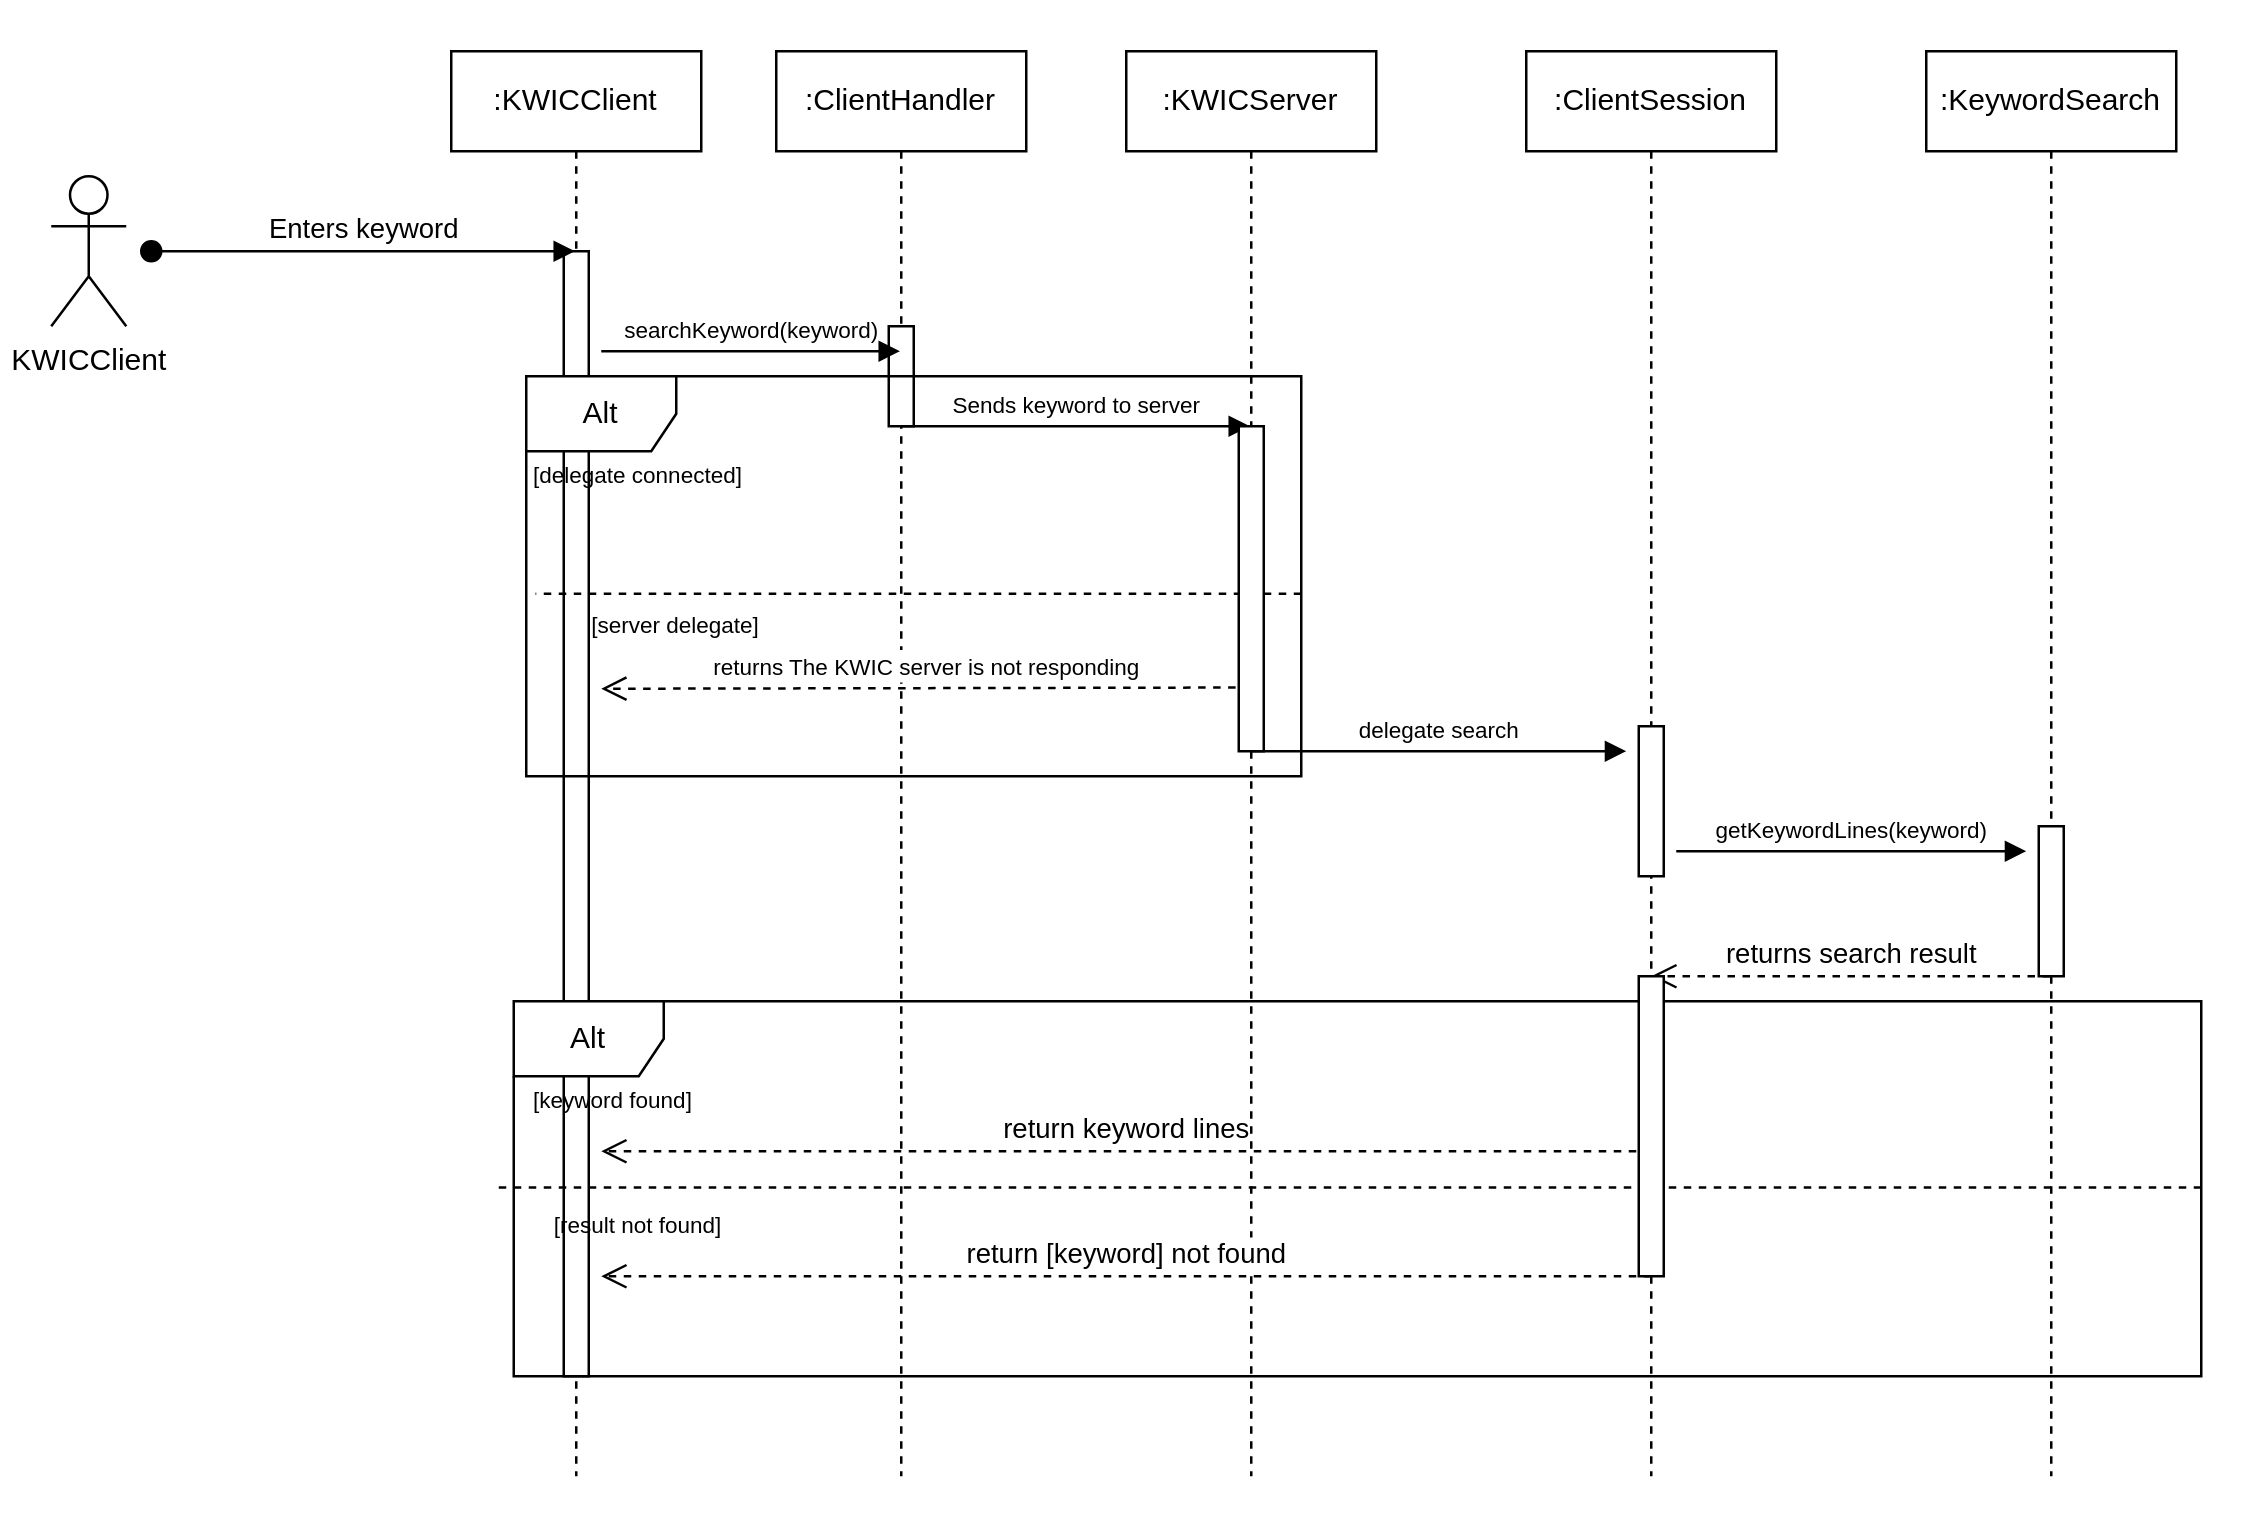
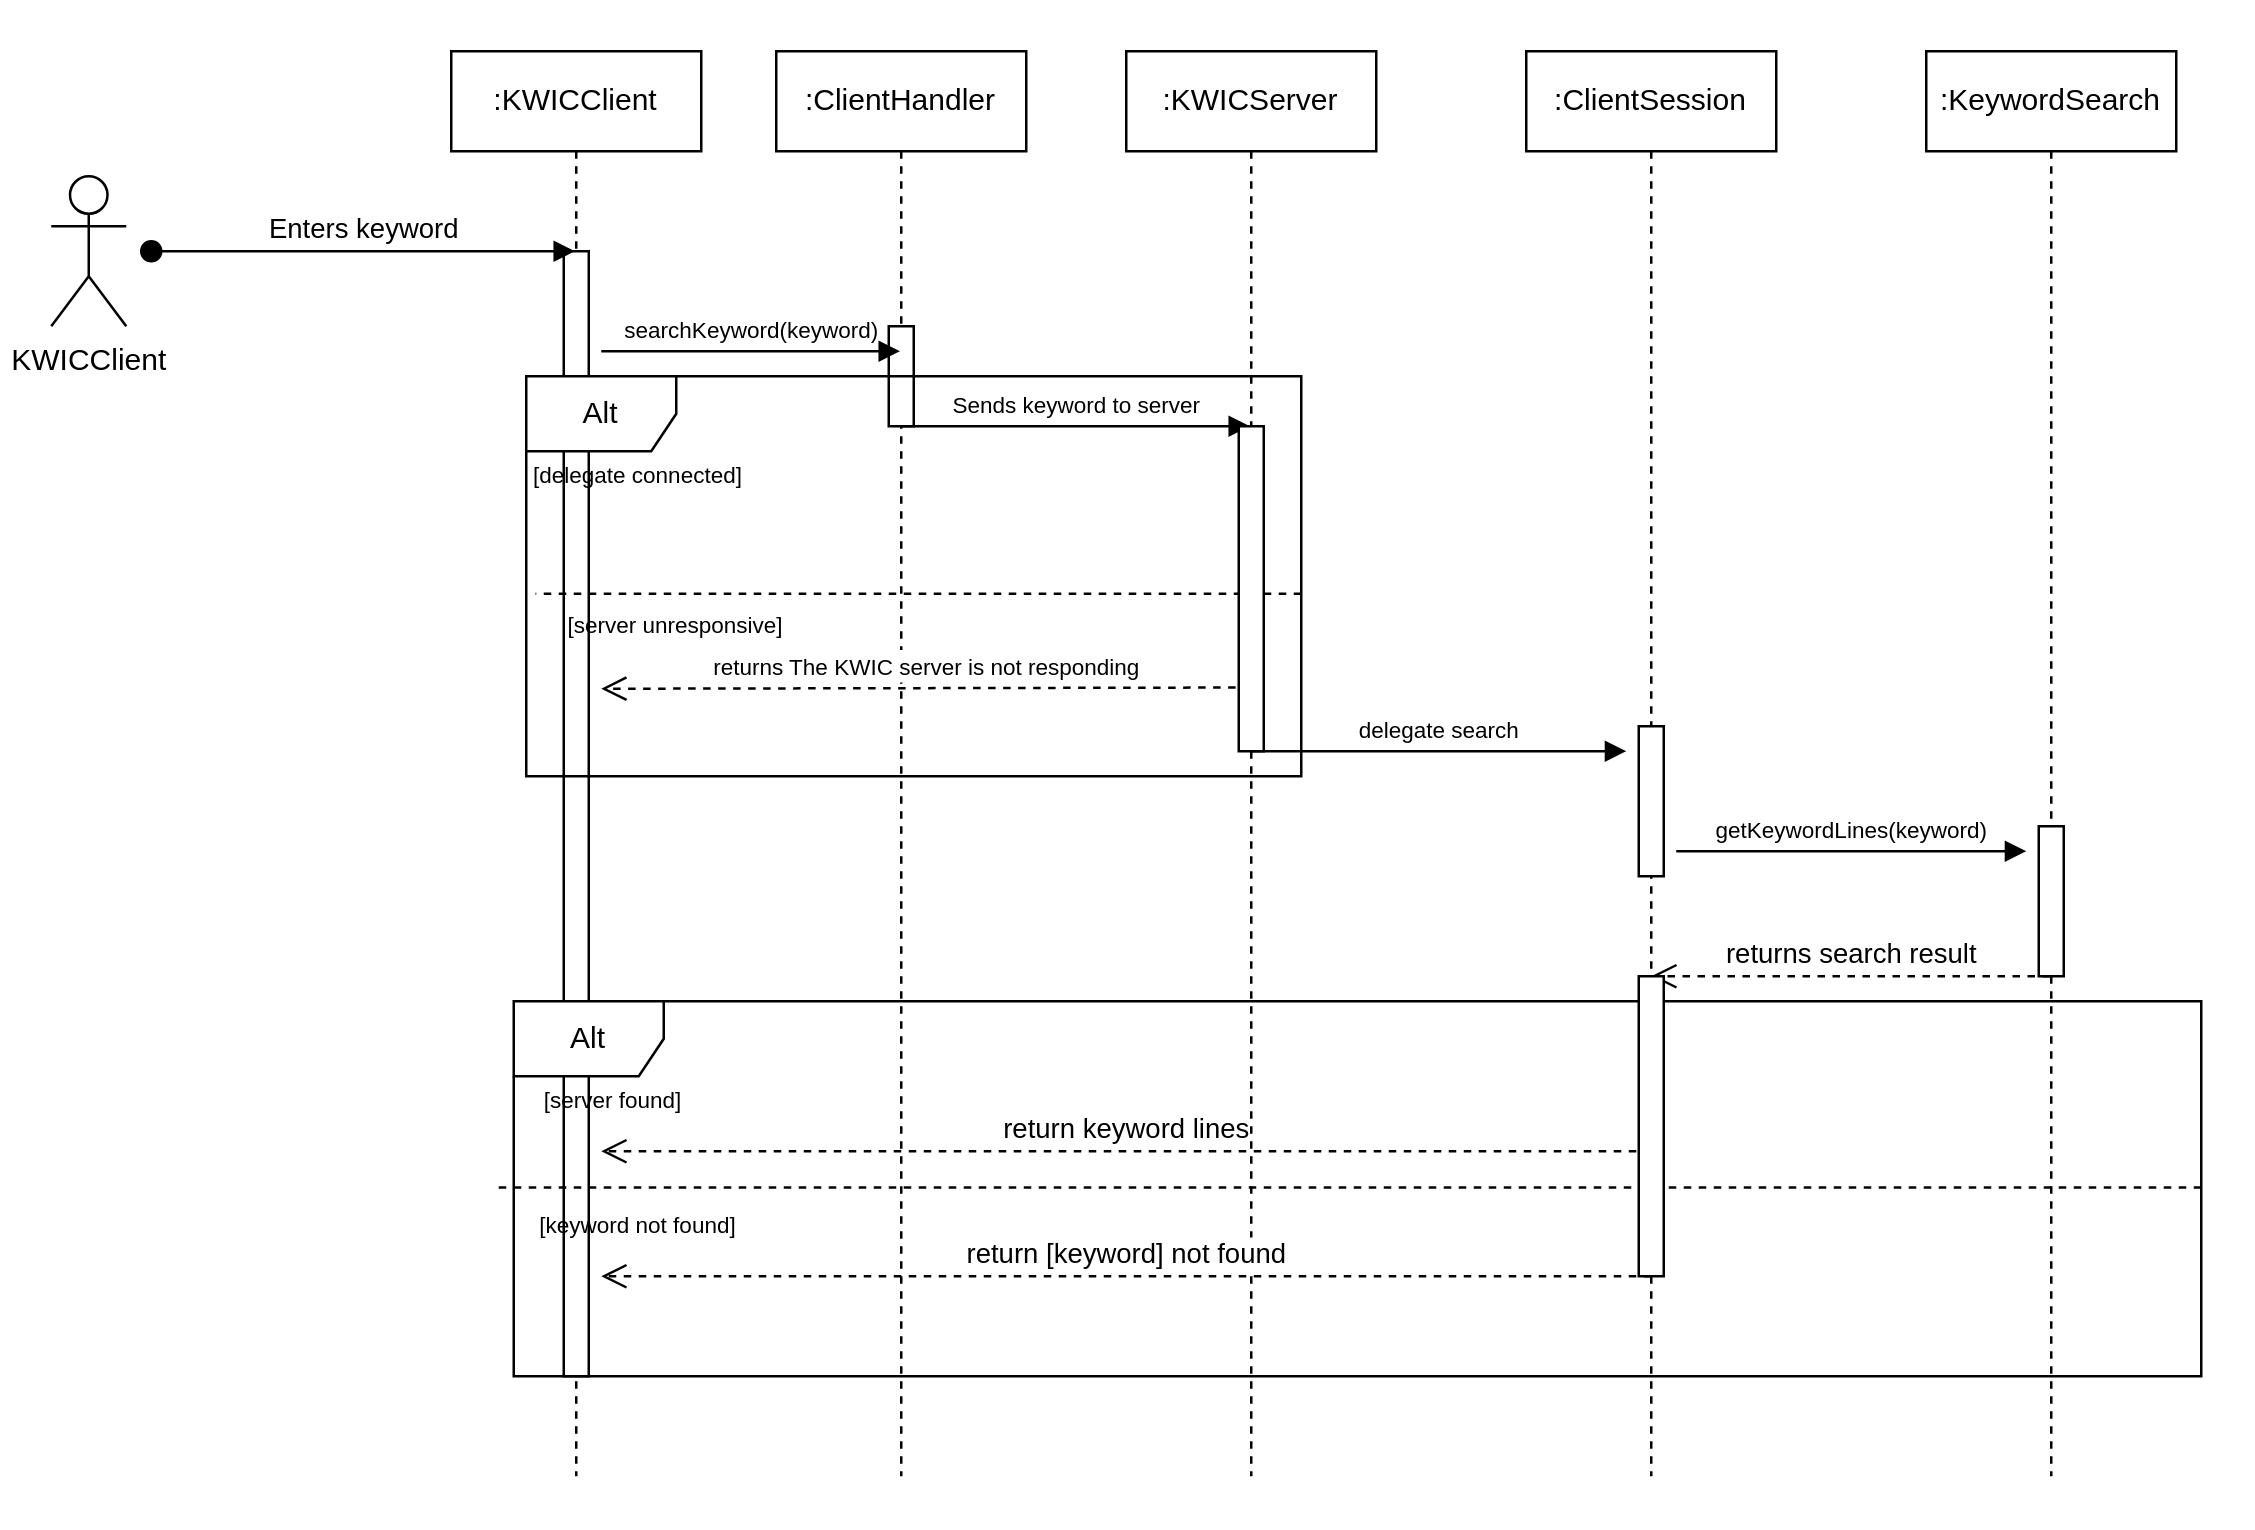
(676, 626) -> (676, 626)
(614, 1101) -> (614, 1101)
(639, 1226) -> (639, 1226)
